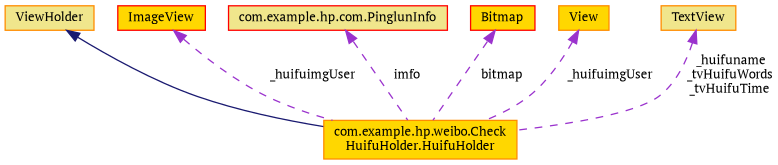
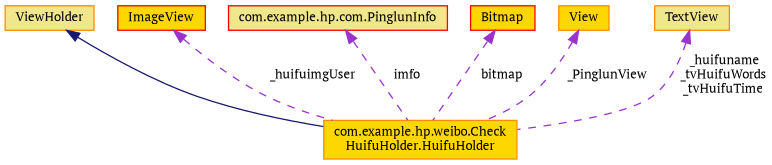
(609, 75) -> (606, 75)
